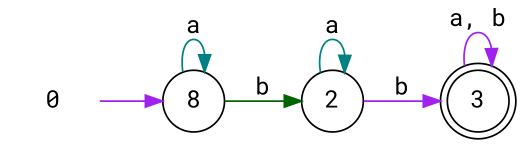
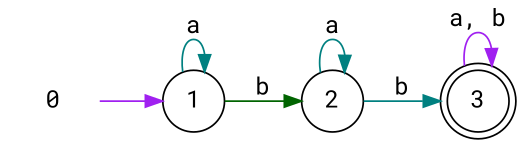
(194, 101) -> (194, 101)
(393, 101) -> (393, 101)
